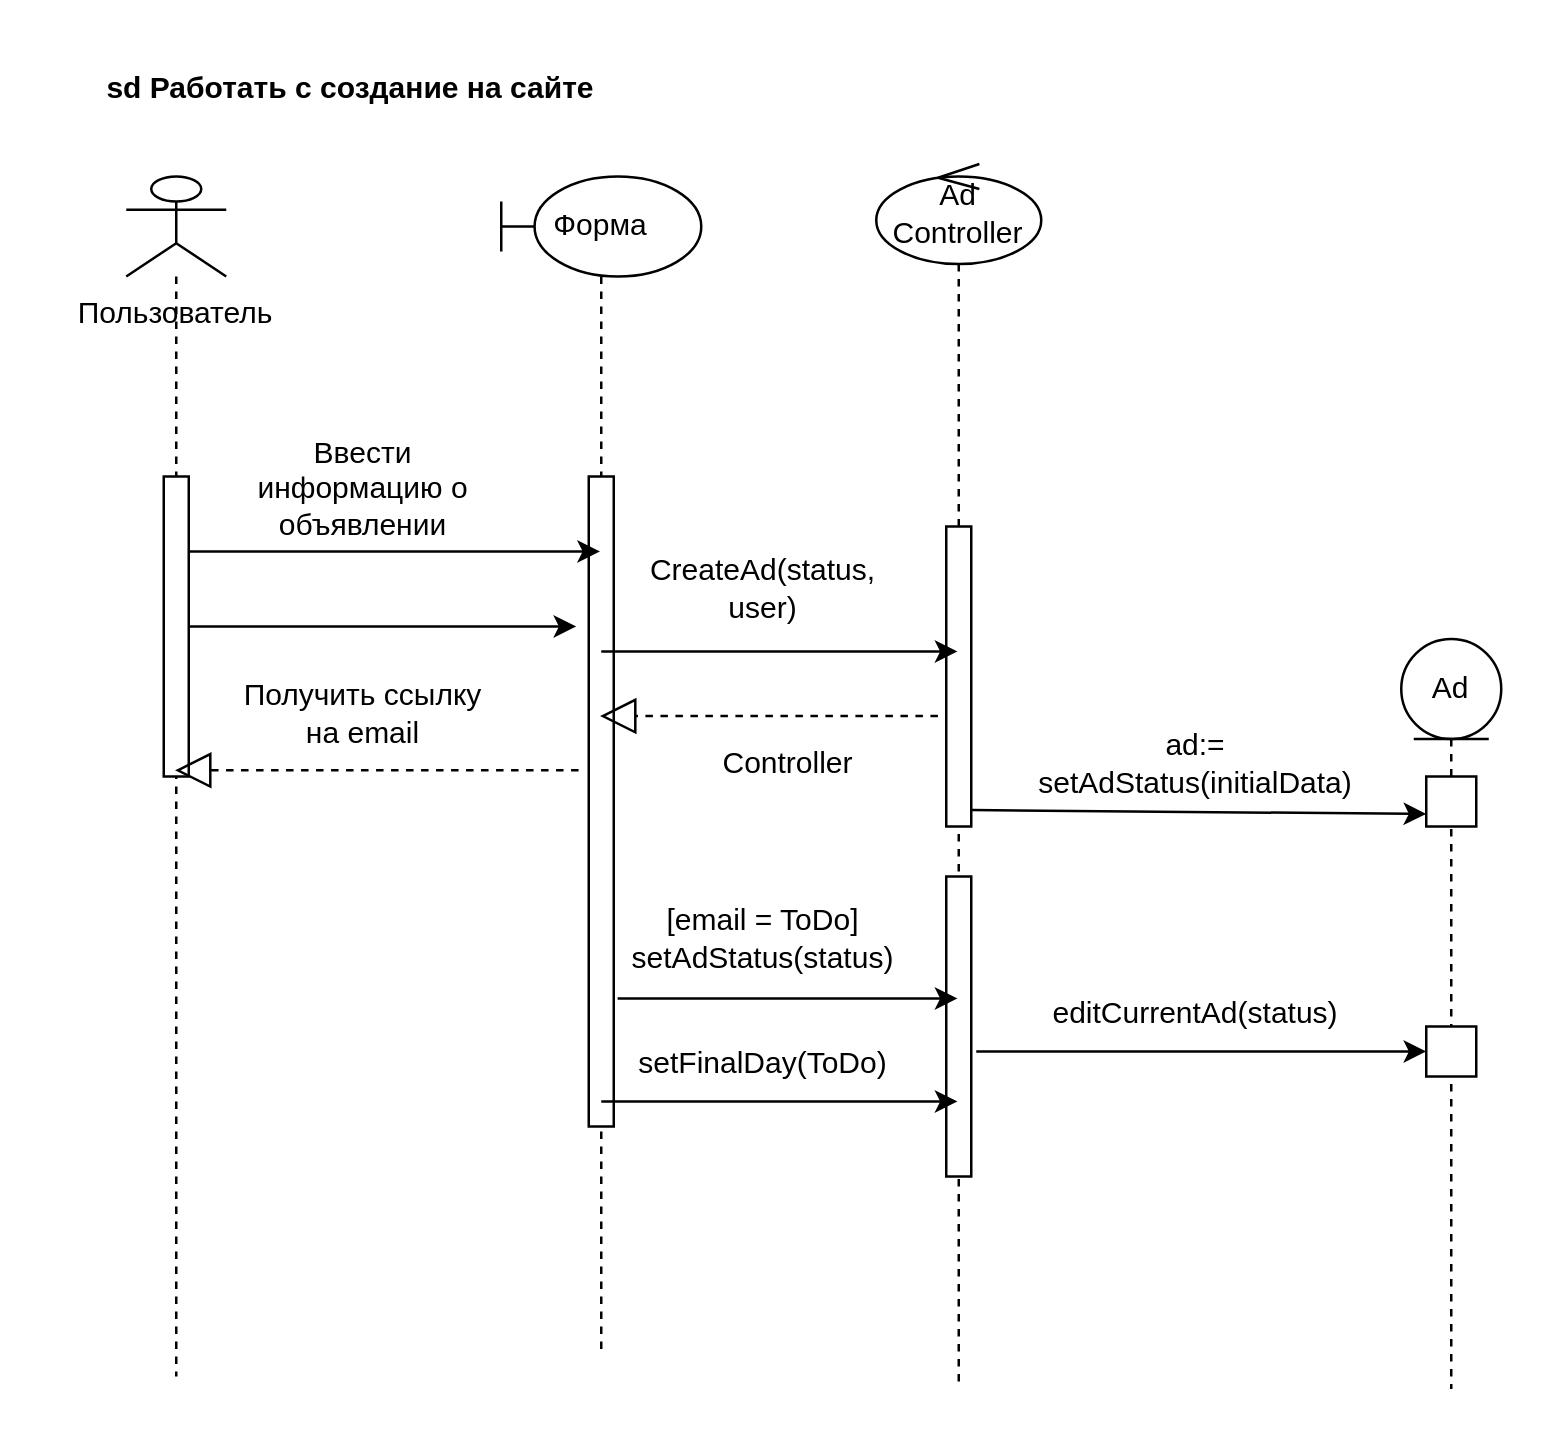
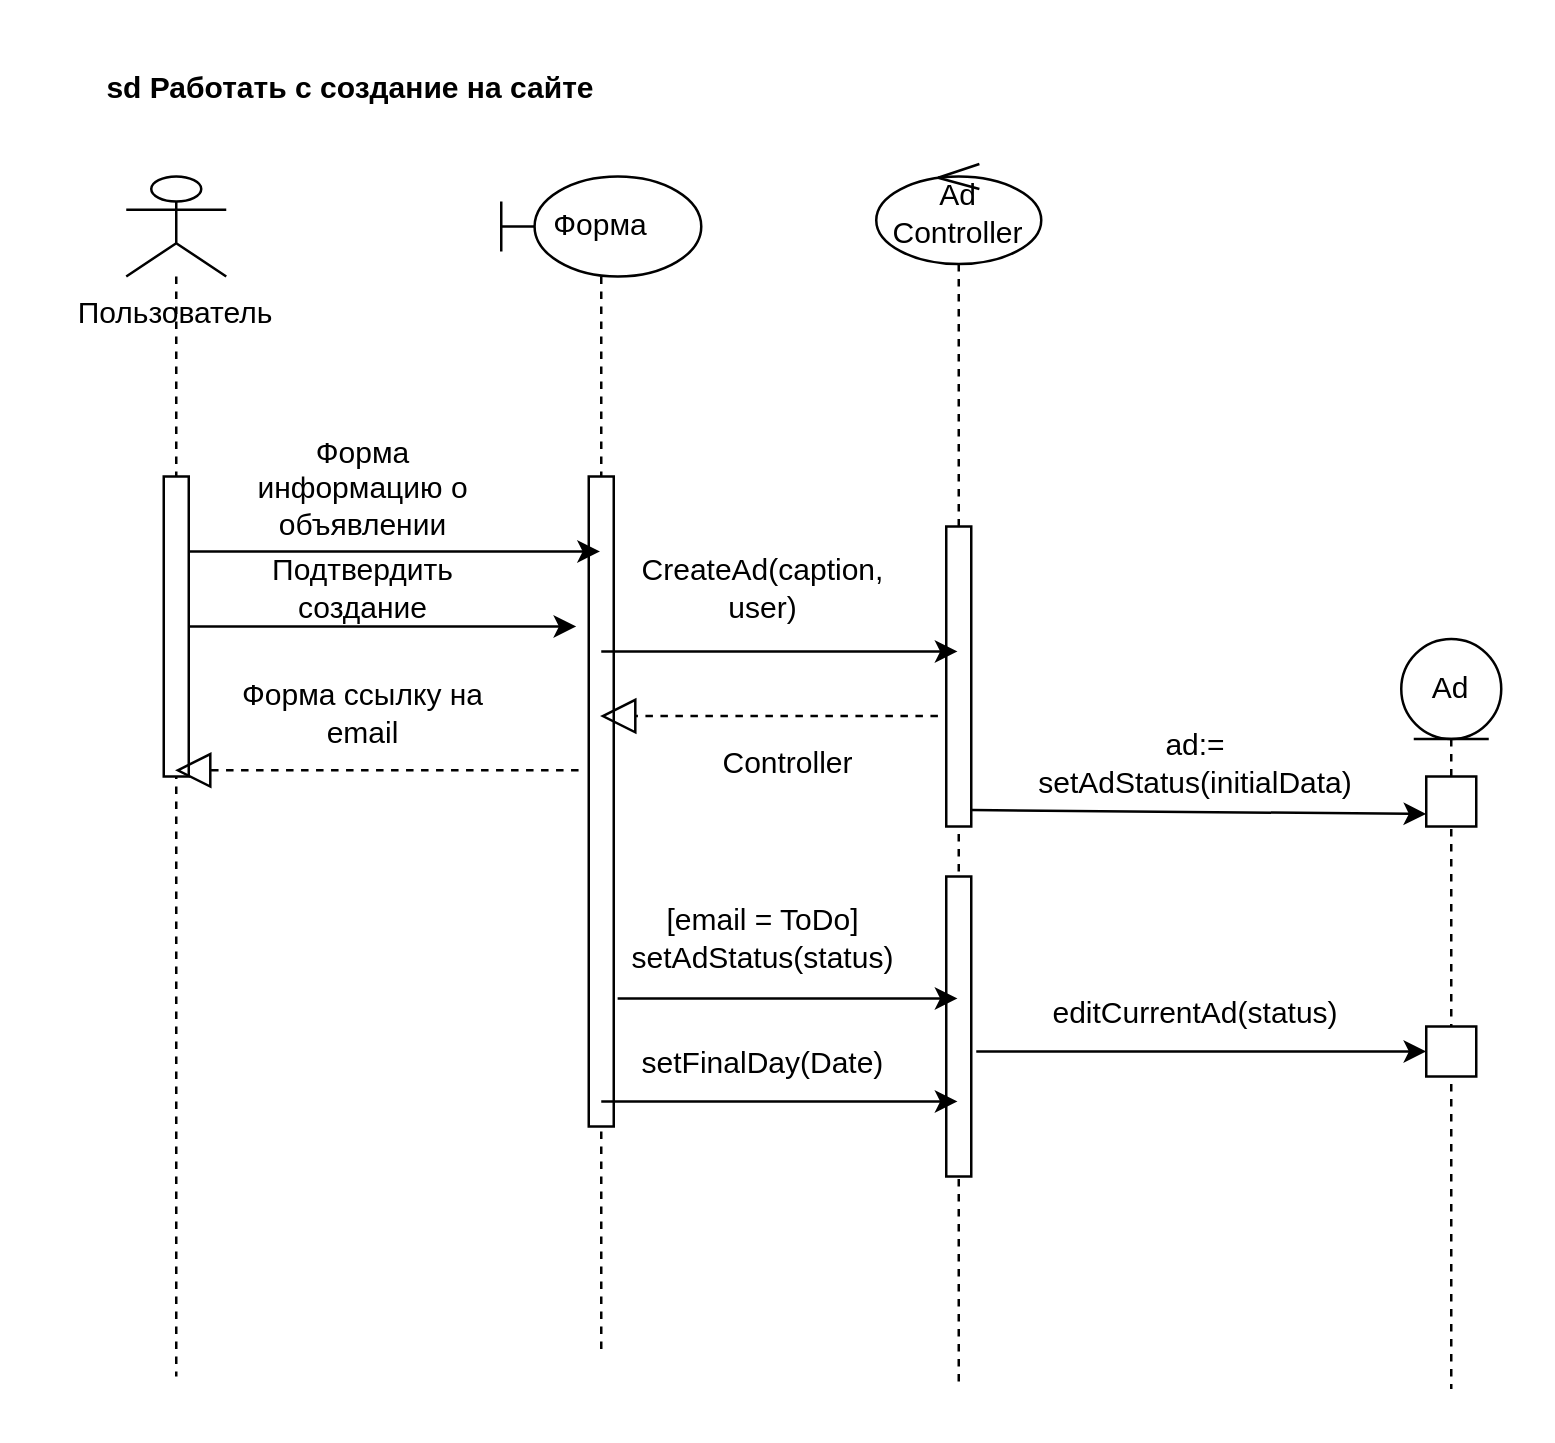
(364, 489) -> (364, 489)
none -> (364, 589)
(764, 589) -> (764, 589)
(364, 714) -> (364, 714)
(764, 1064) -> (764, 1064)
